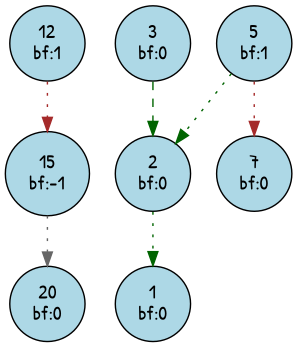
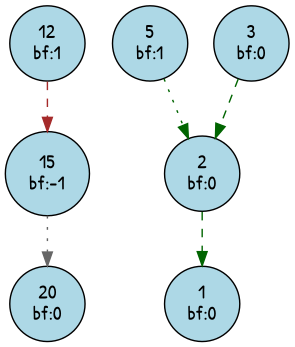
(47, 99) -> (47, 99)
(254, 174) -> none
(153, 232) -> (202, 232)
